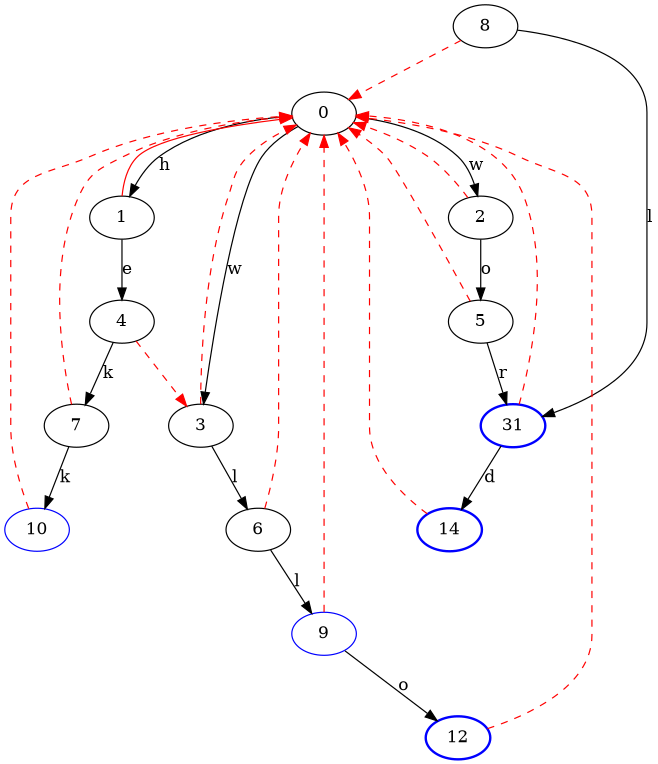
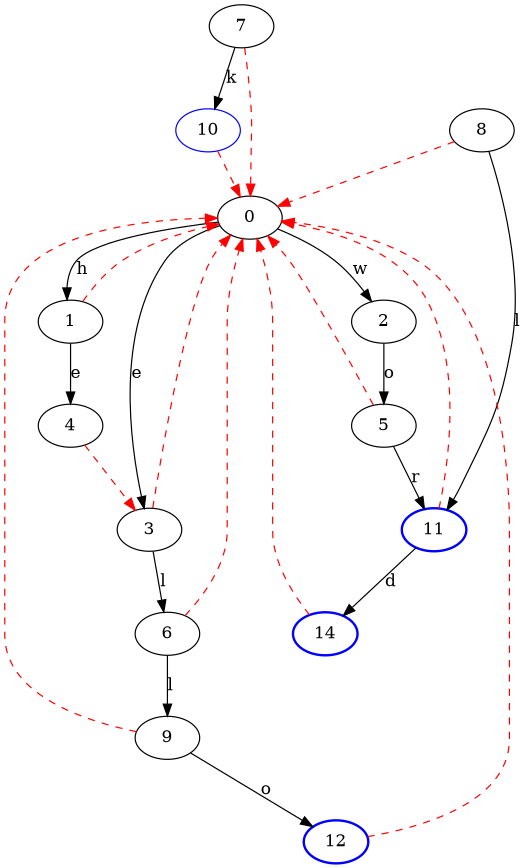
(186, 136) -> (137, 252)
(423, 153) -> none
(235, 270) -> (137, 374)
(102, 368) -> none
(513, 426) -> (434, 530)
(324, 634) -> (167, 738)
